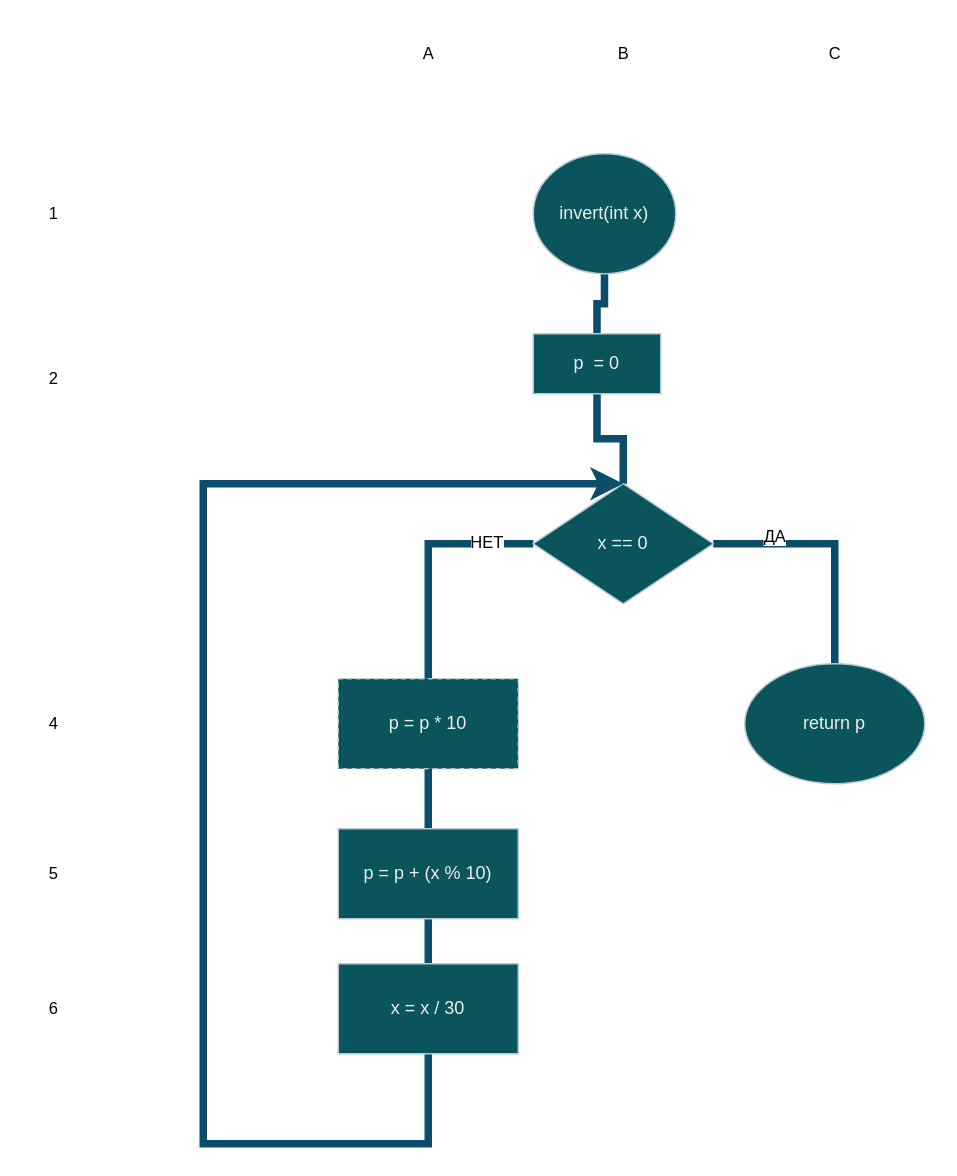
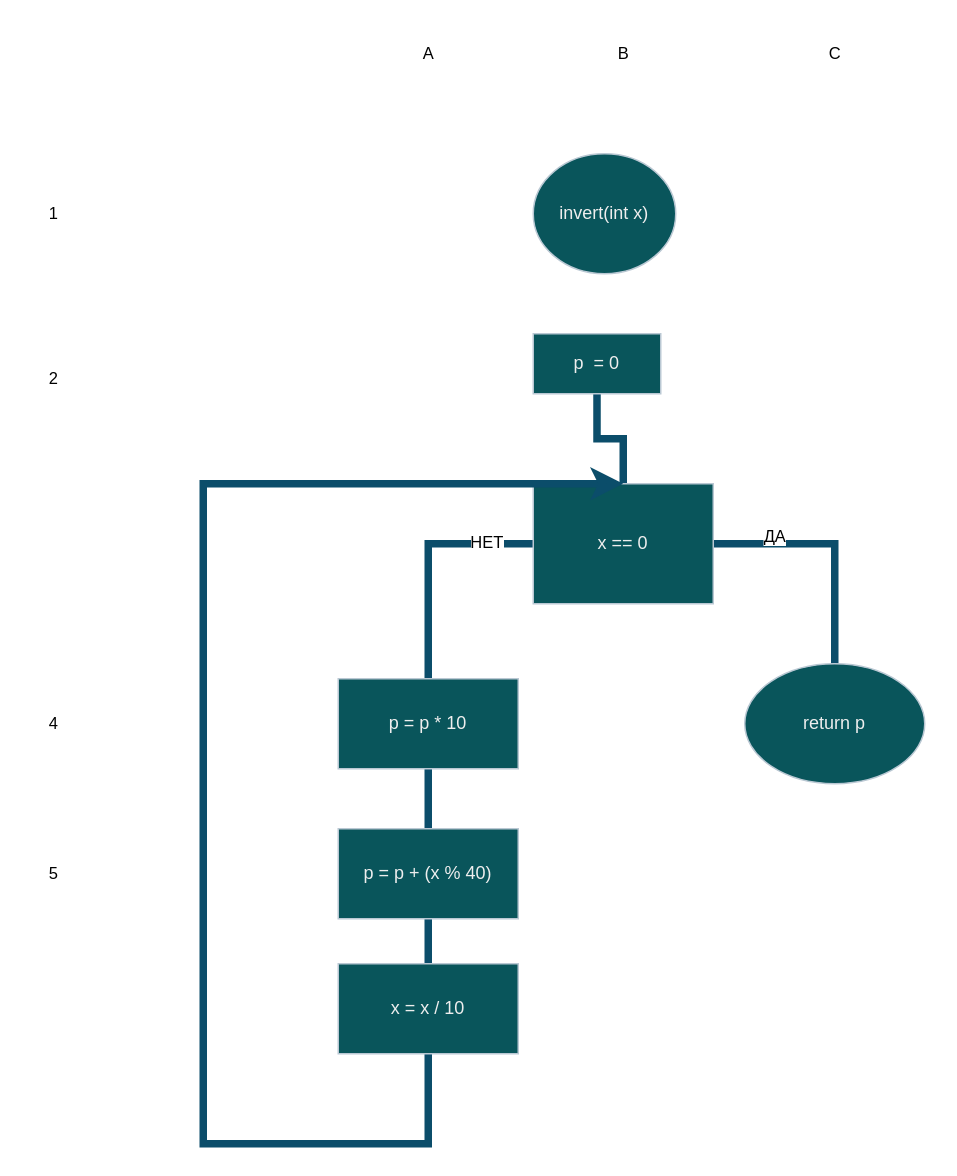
(601, 304) -> none
(623, 544) -> (623, 544)
(428, 724) -> (428, 724)
(428, 874) -> (428, 874)
(53, 1009) -> none
(428, 1009) -> (428, 1009)
